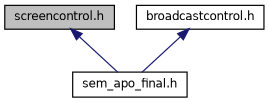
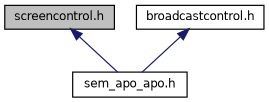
(130, 85) -> (130, 85)
